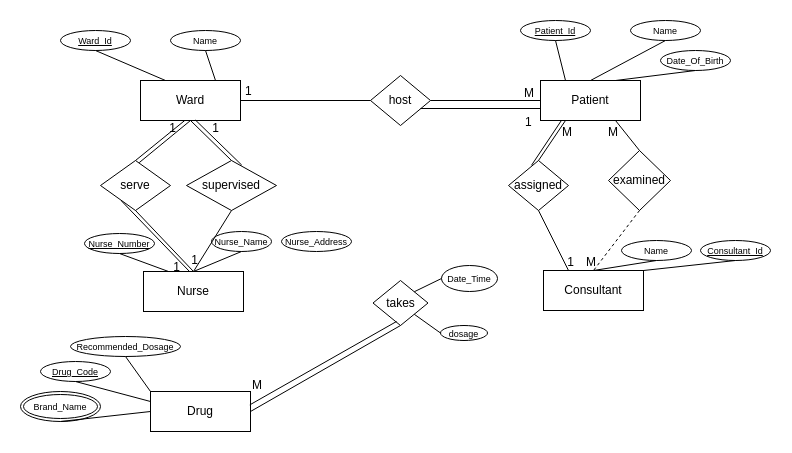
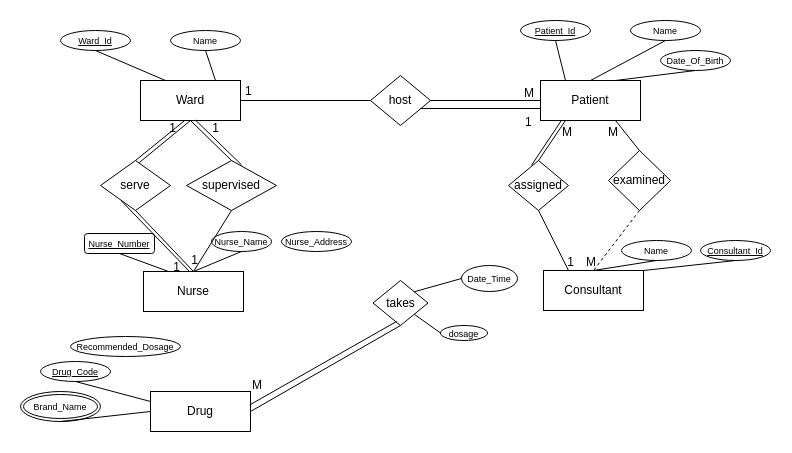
(120, 244) -> (120, 244)
(470, 279) -> (490, 279)
(138, 374) -> none
